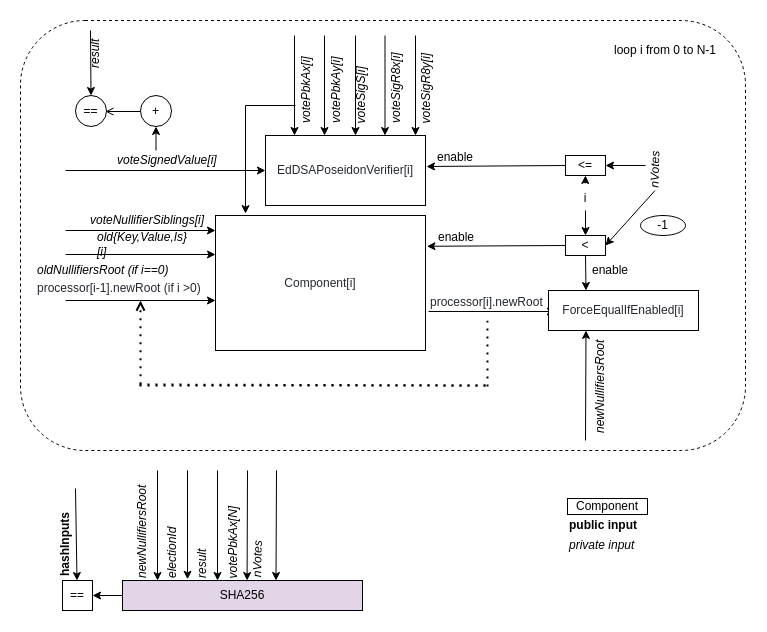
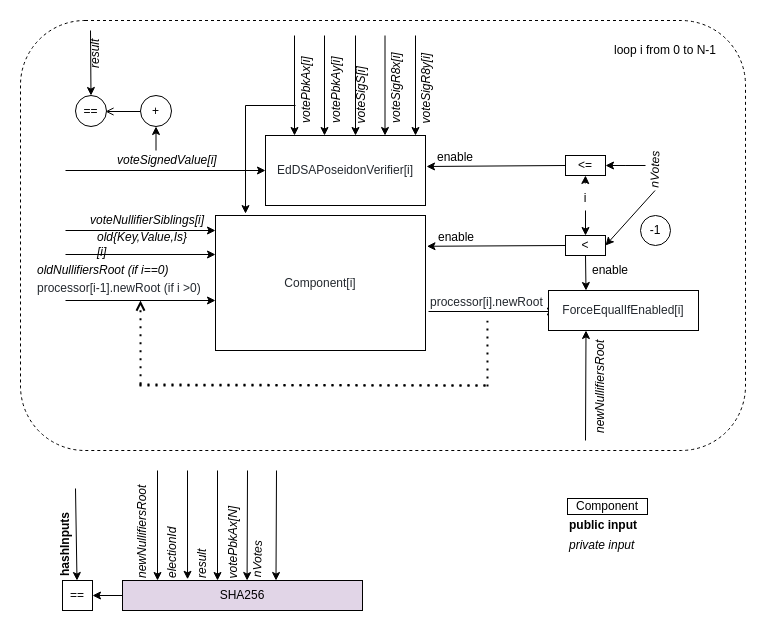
(663, 226) -> (656, 231)
